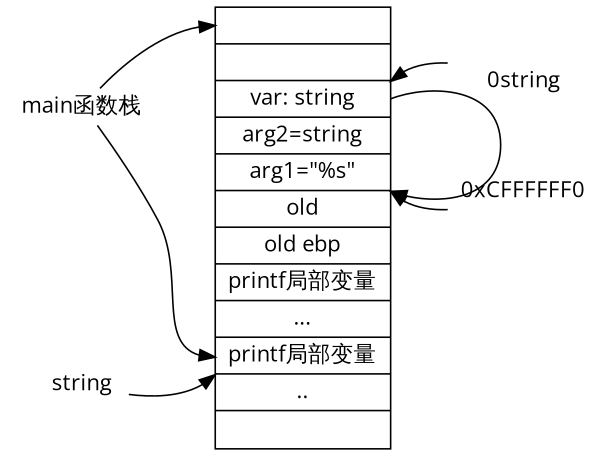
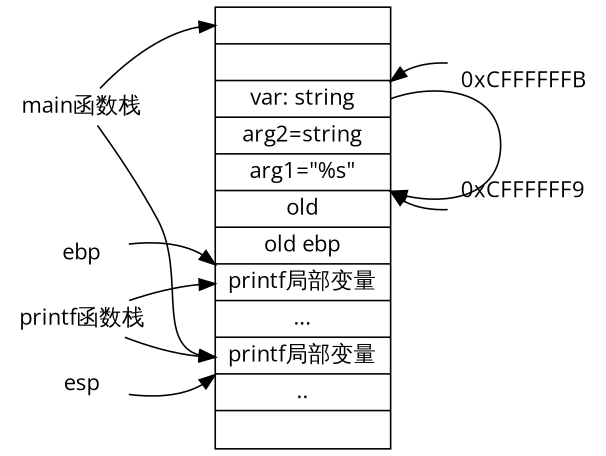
(524, 81) -> (524, 81)
(524, 191) -> (524, 191)
none -> (82, 254)
none -> (82, 319)
(82, 384) -> (82, 384)
